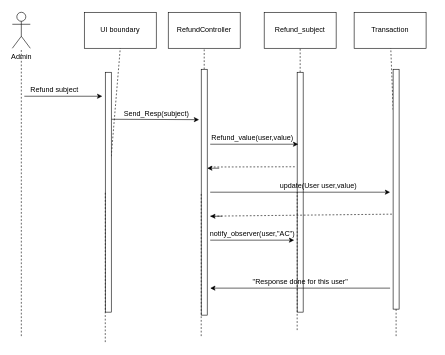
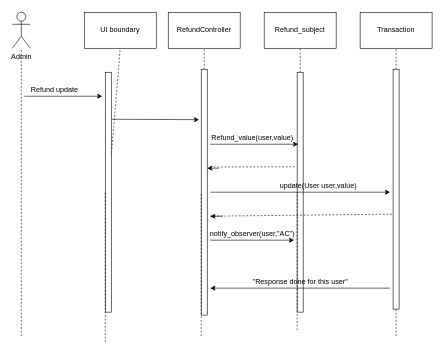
(390, 30) -> (396, 30)
(55, 90) -> (55, 90)
(156, 114) -> none
